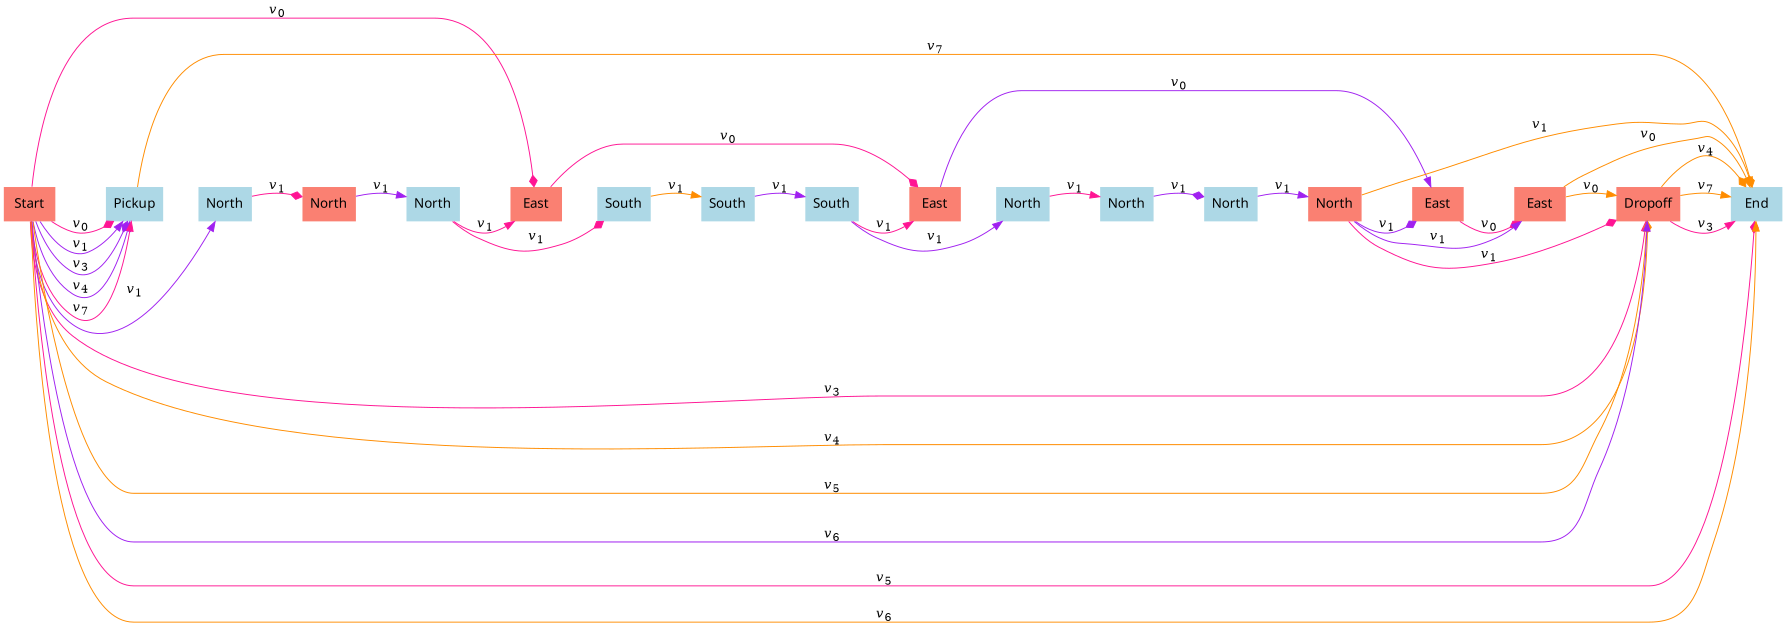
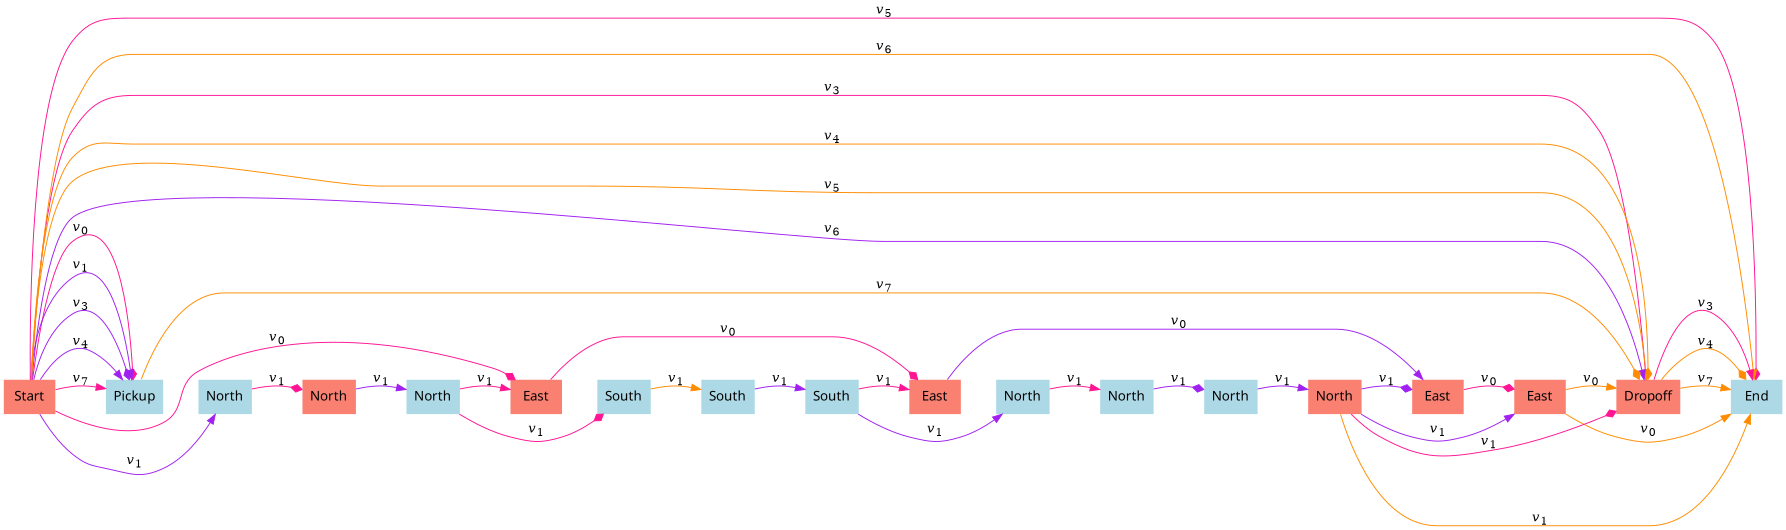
(935, 54) -> (882, 293)
